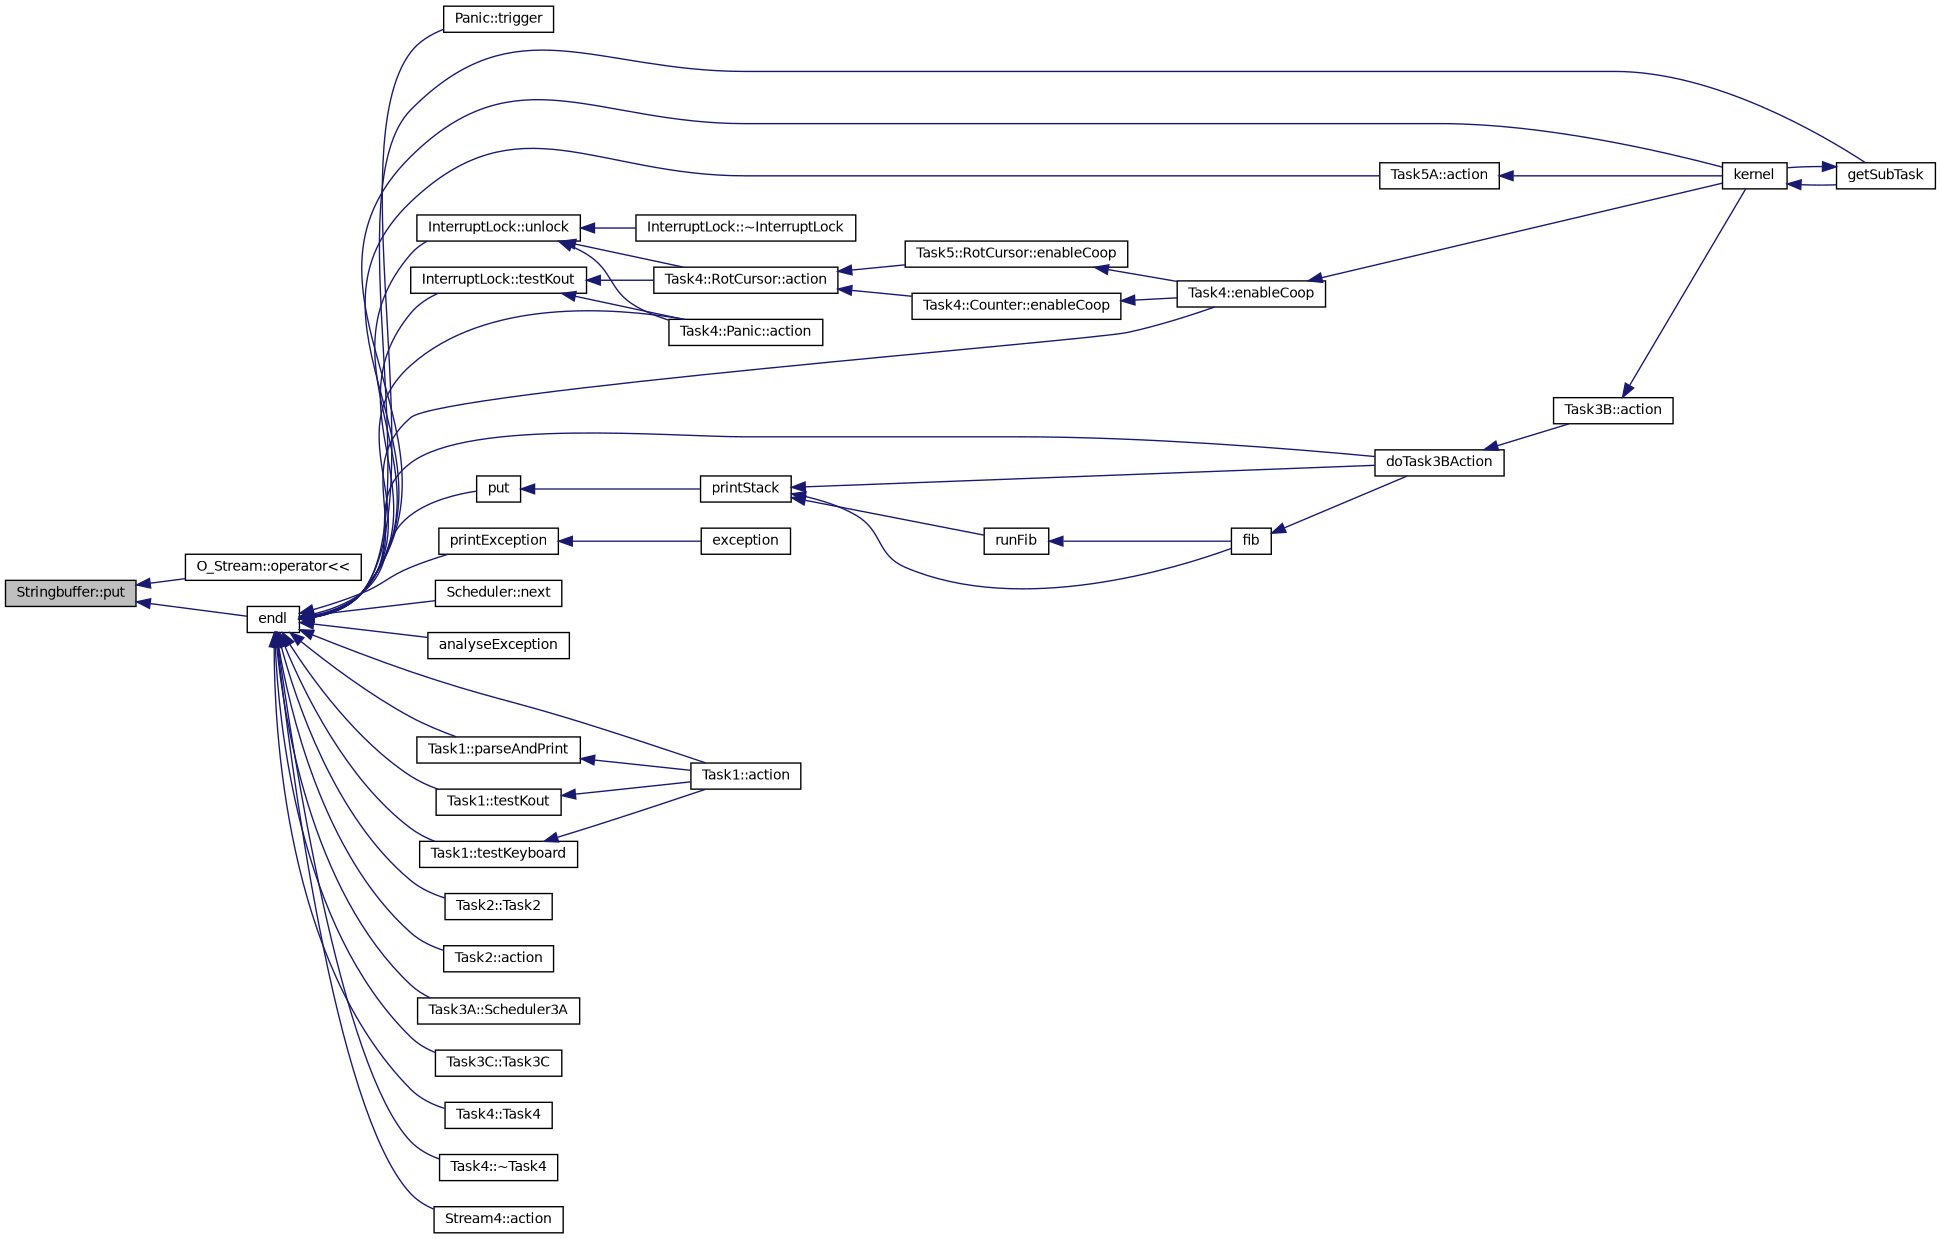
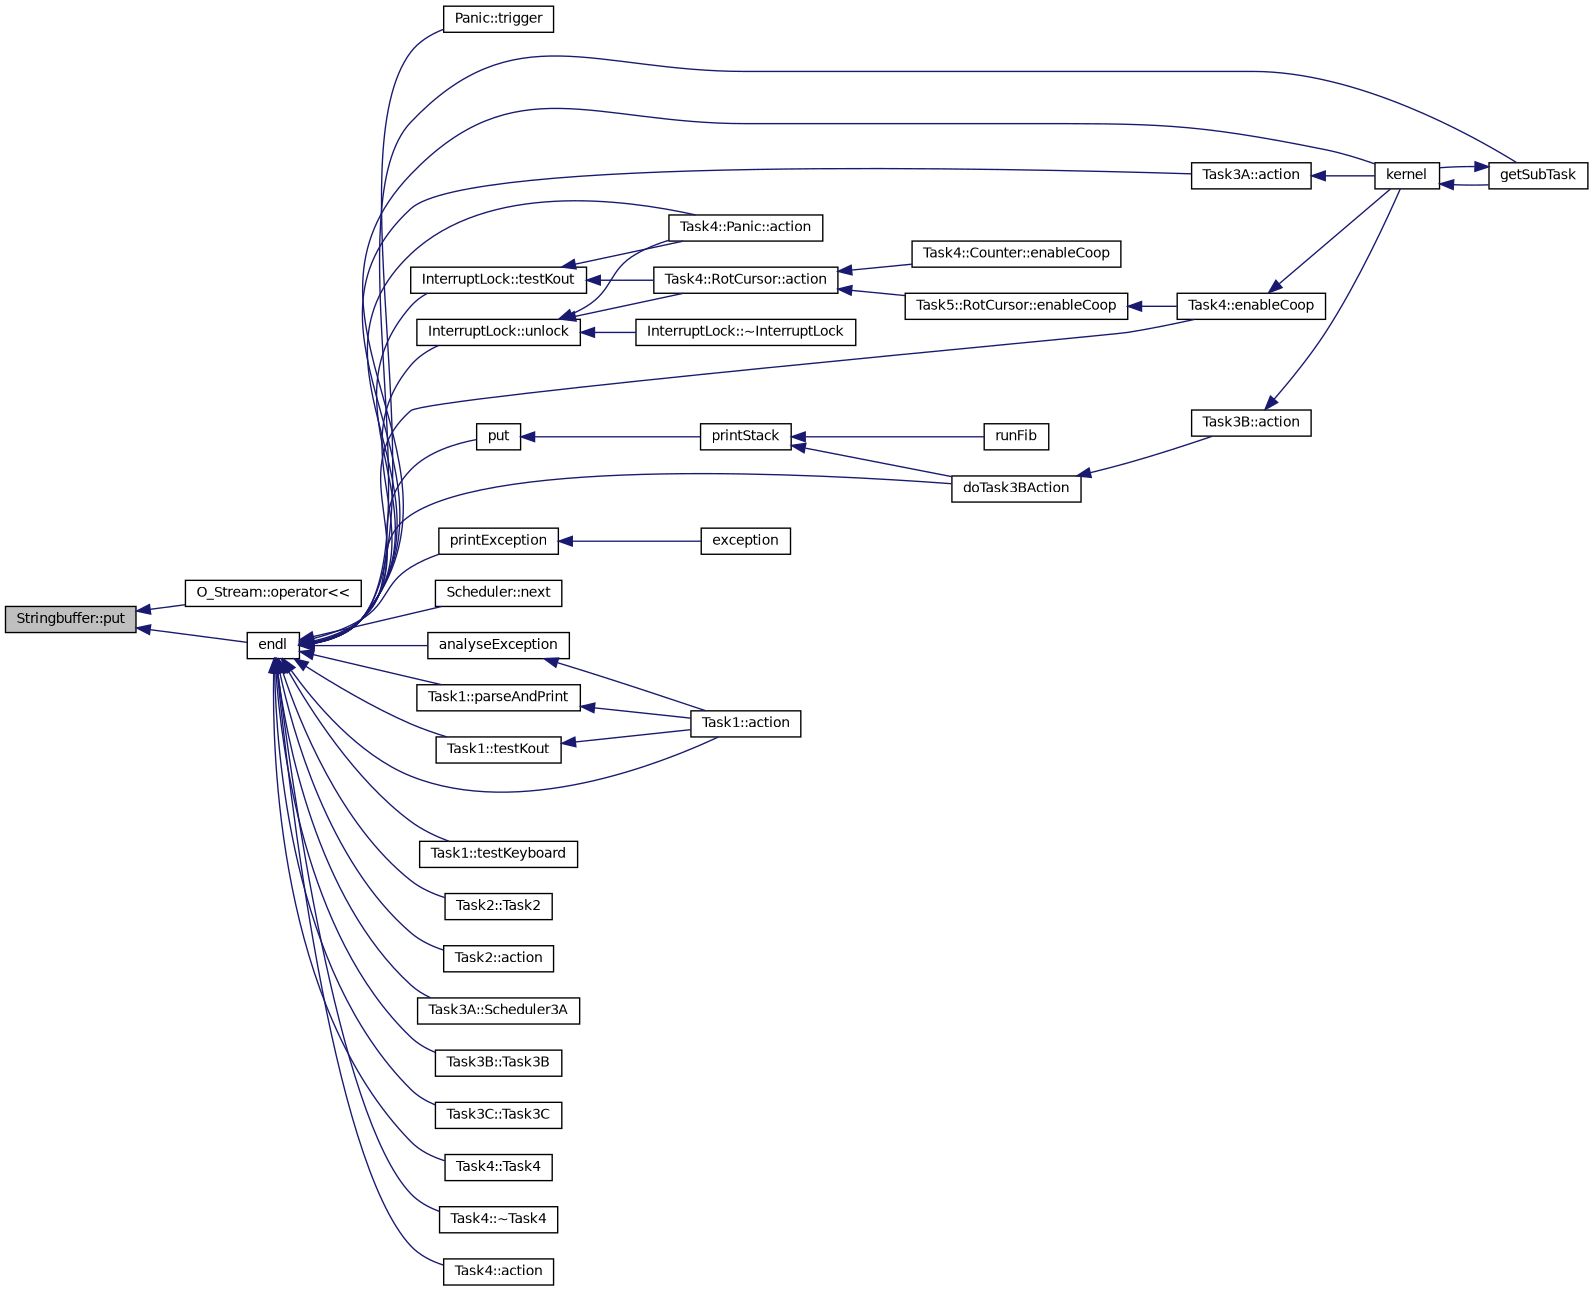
(1440, 176) -> (1251, 176)
(1156, 299) -> none
(1251, 541) -> none
(632, 814) -> (632, 686)
none -> (499, 1063)
(499, 1220) -> (499, 1272)
